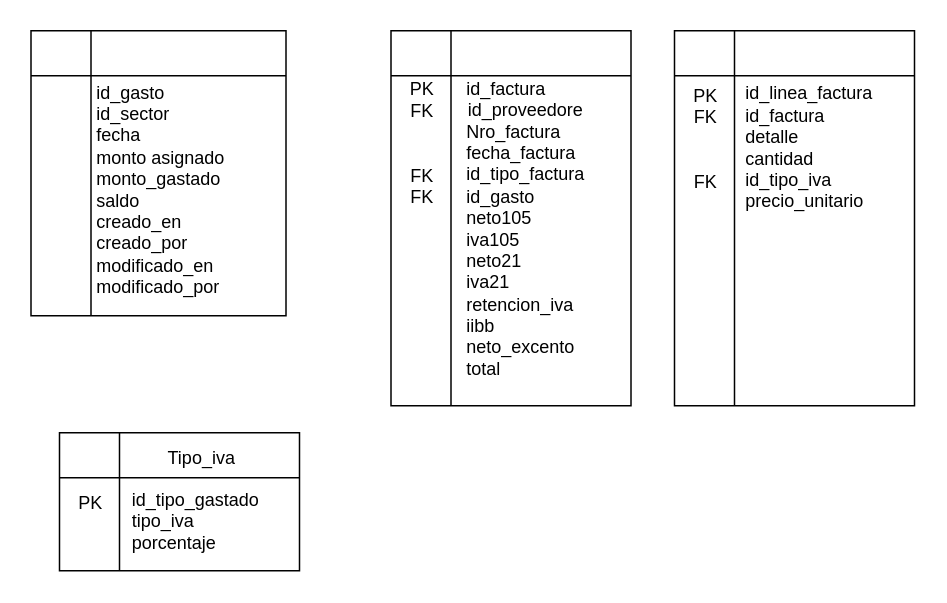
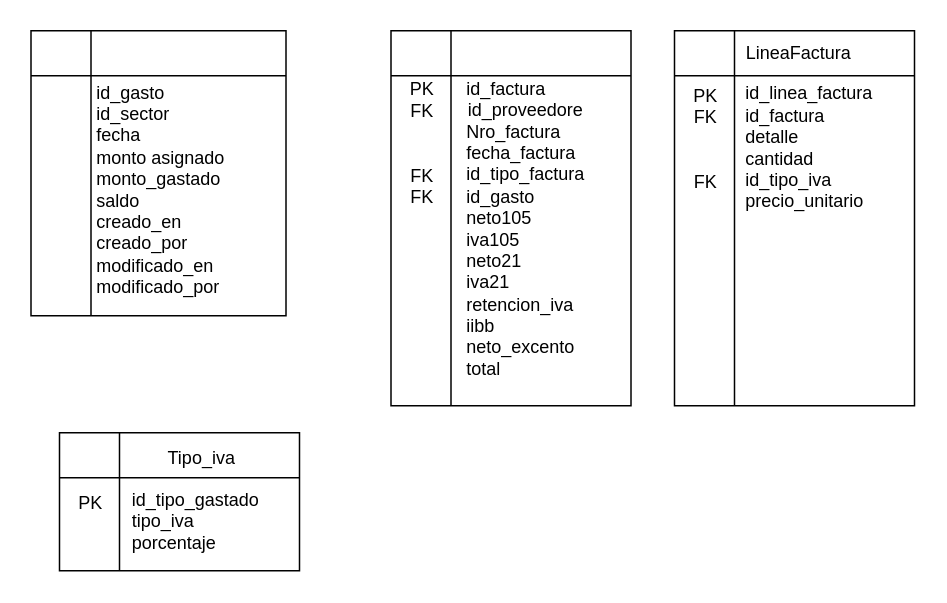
none -> (799, 53)
